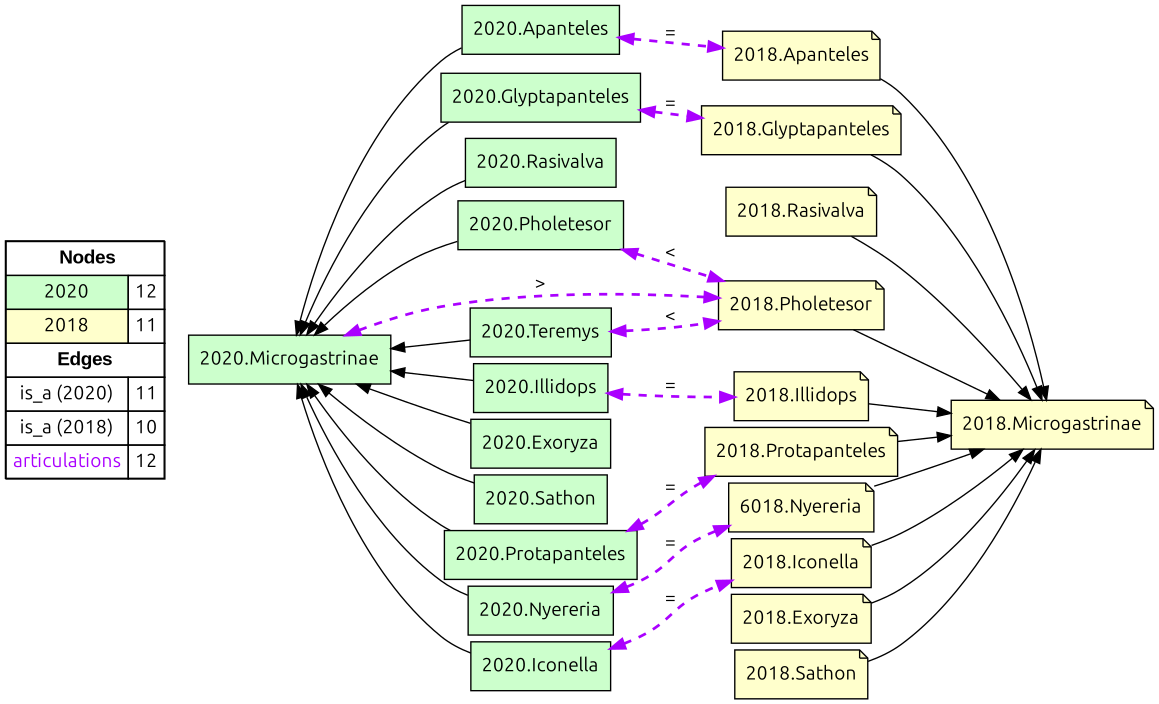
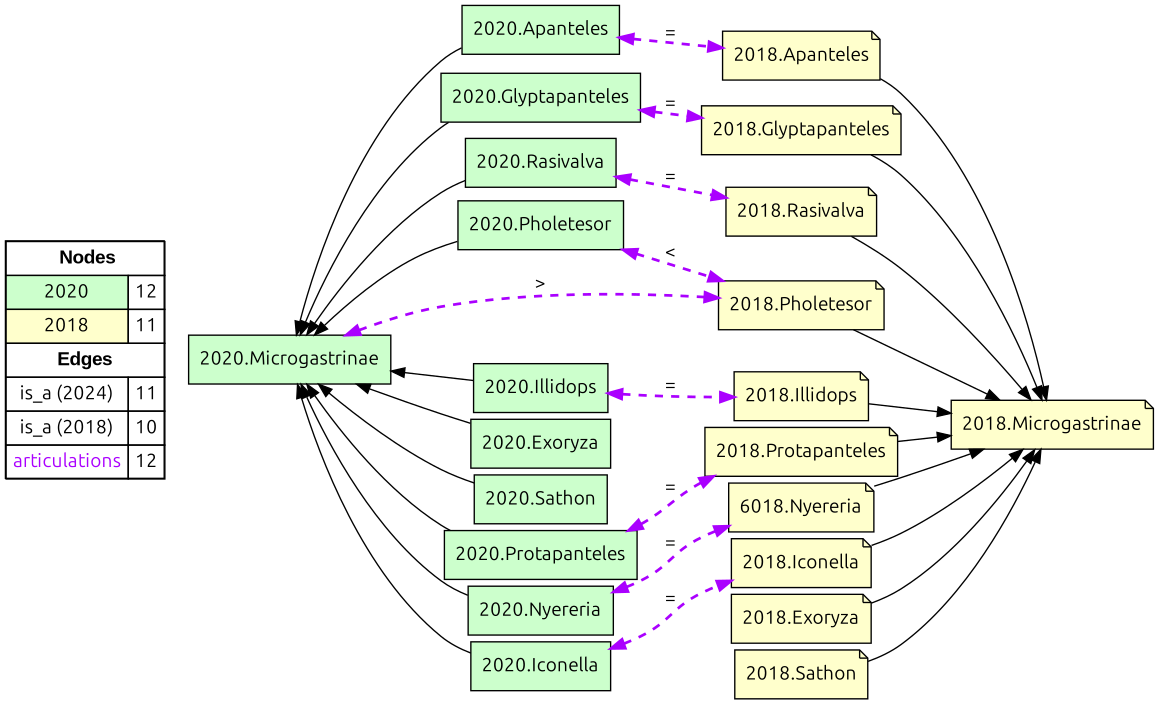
none -> (671, 187)
(541, 332) -> none
(67, 394) -> (67, 394)
